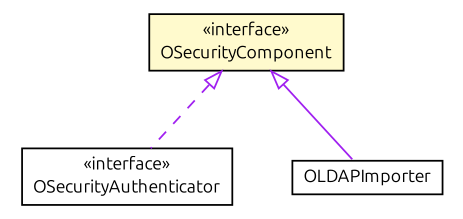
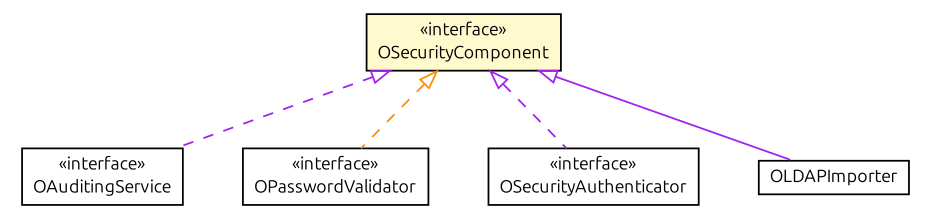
none -> (102, 177)
none -> (335, 177)
